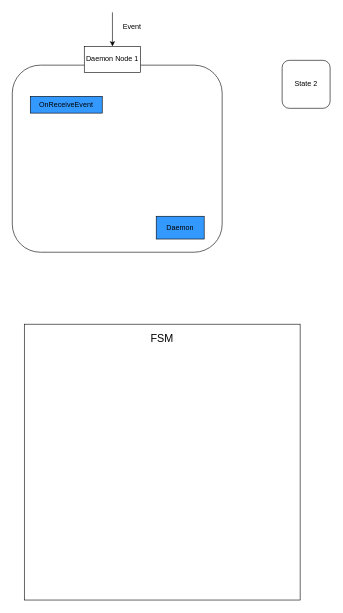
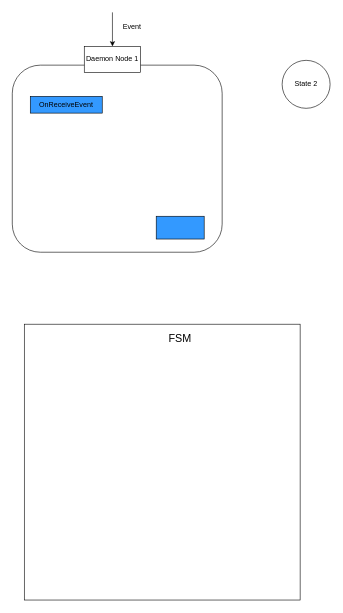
(306, 84) -> (306, 84)
(180, 228) -> none
(162, 339) -> (180, 339)
